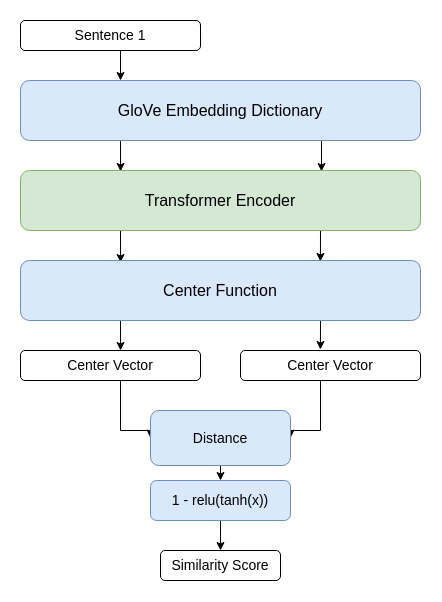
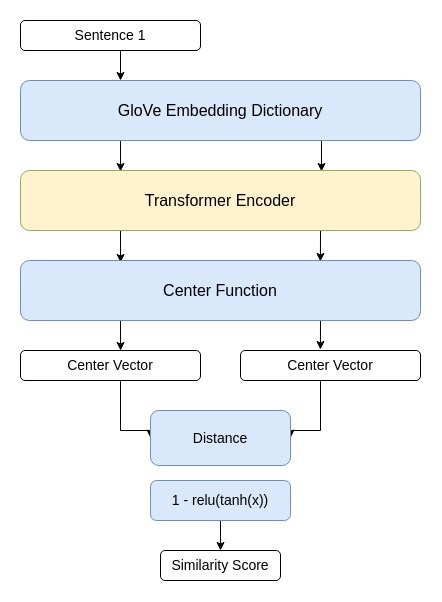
(221, 201) -> (221, 201)
(221, 470) -> none
